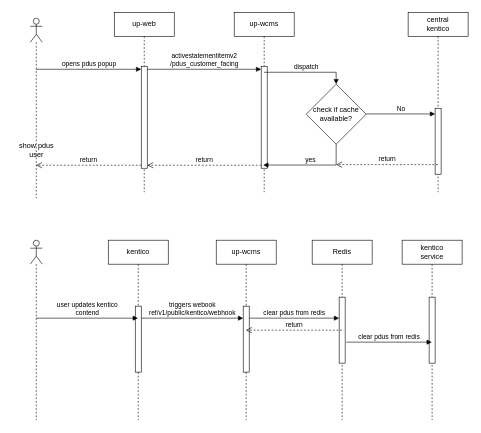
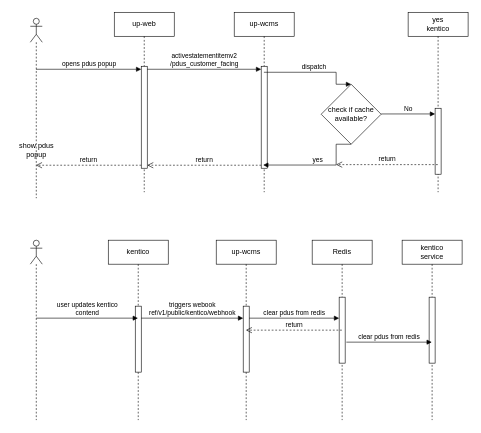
(438, 24) -> (438, 24)
(336, 114) -> (351, 114)
(37, 150) -> (37, 150)
